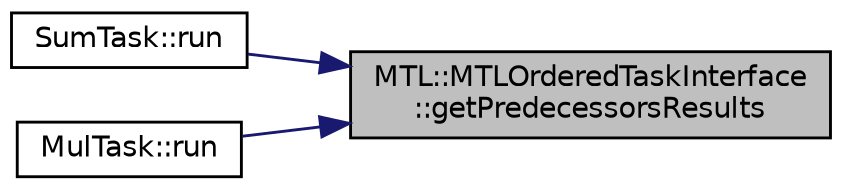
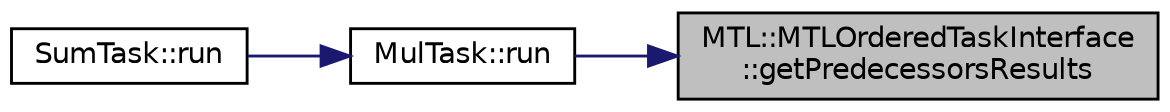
(284, 58) -> (284, 56)
